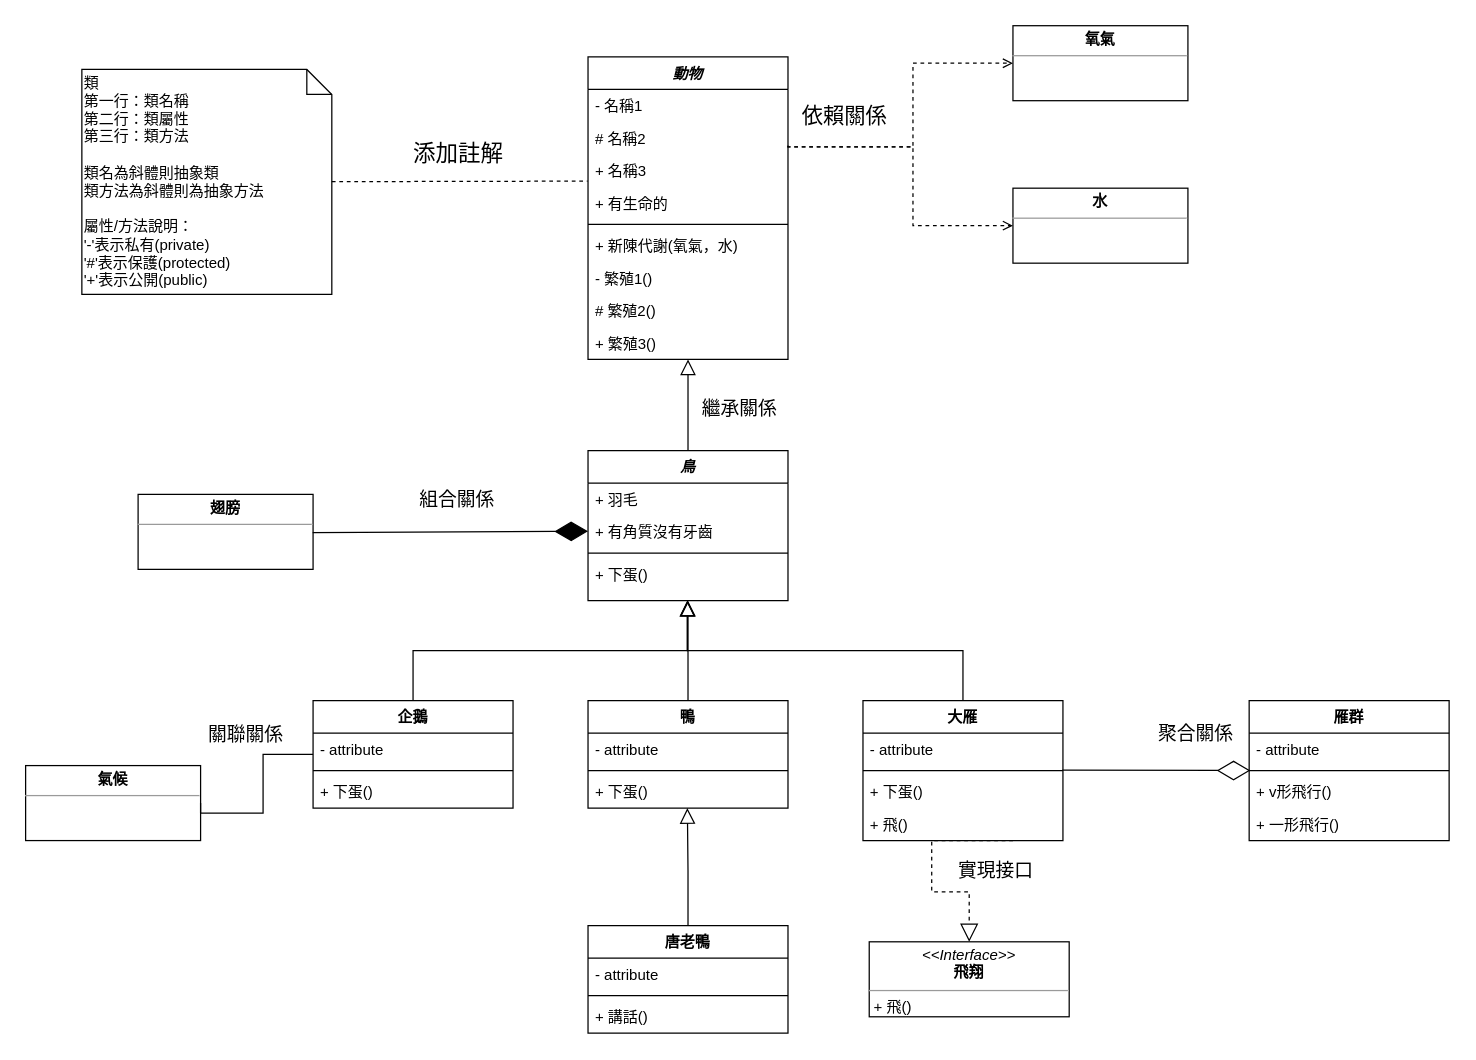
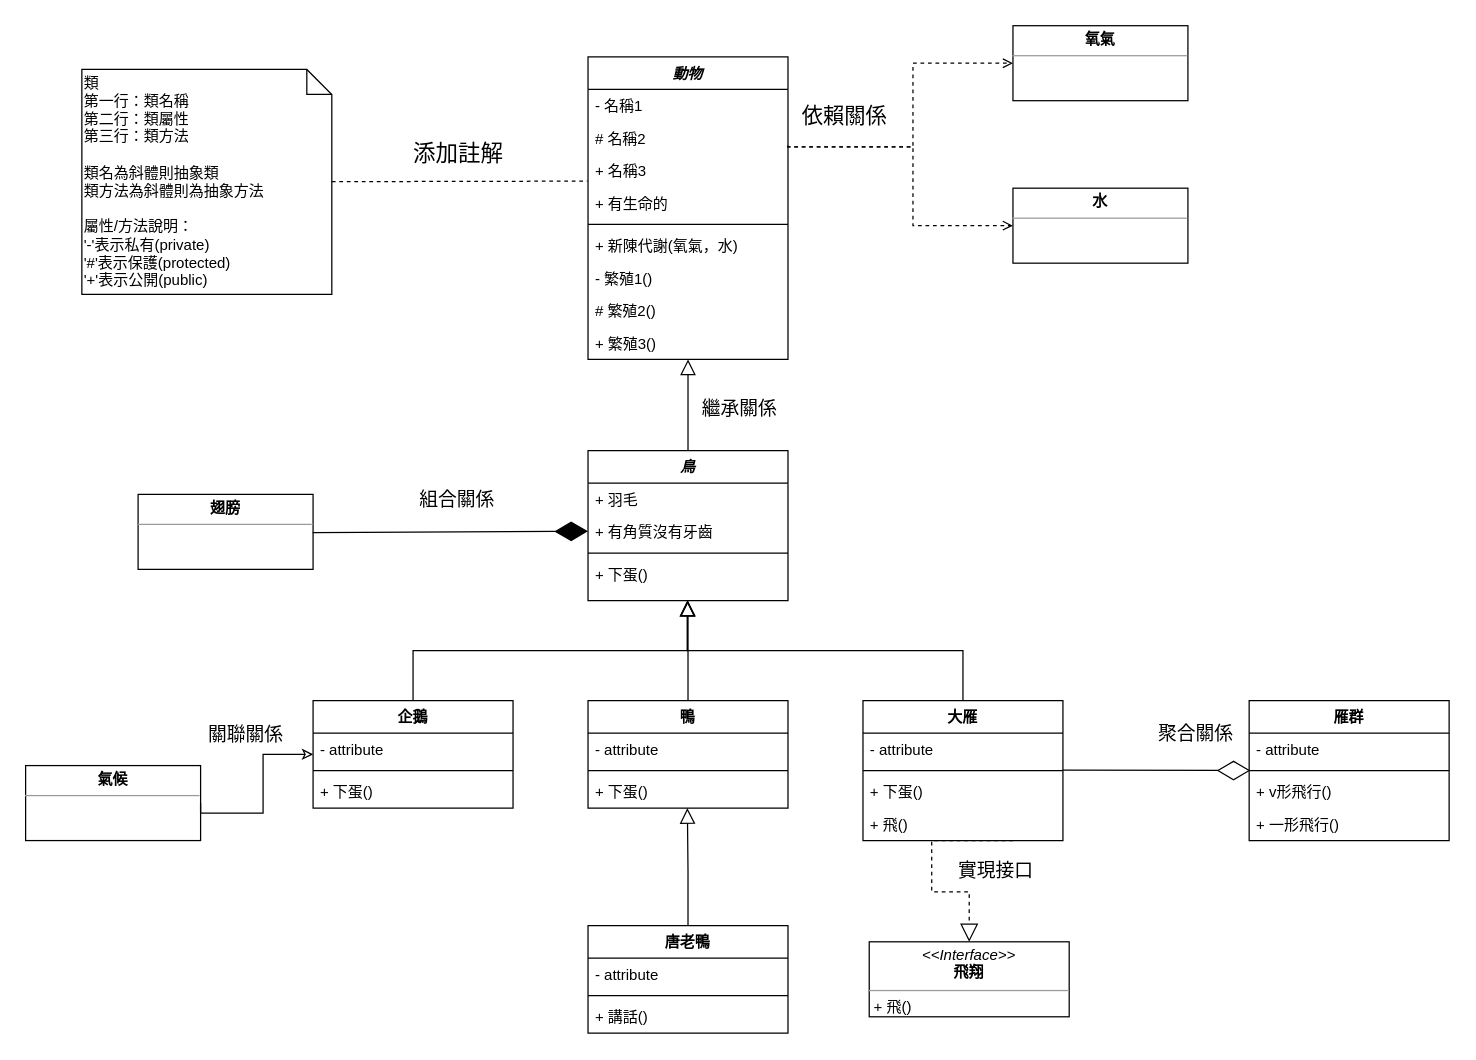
(306, 754) -> (303, 754)
